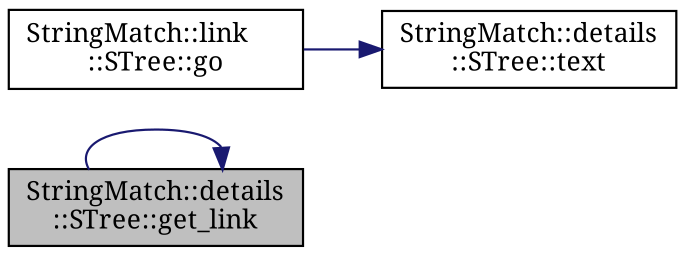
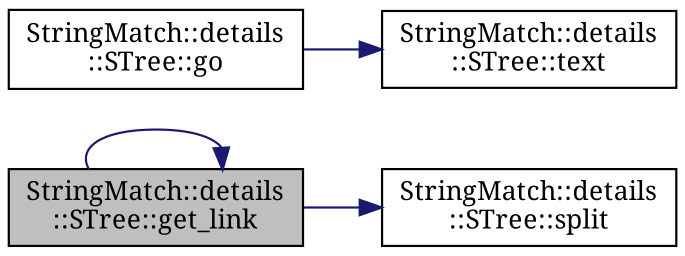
(156, 49) -> (156, 49)
none -> (529, 208)
